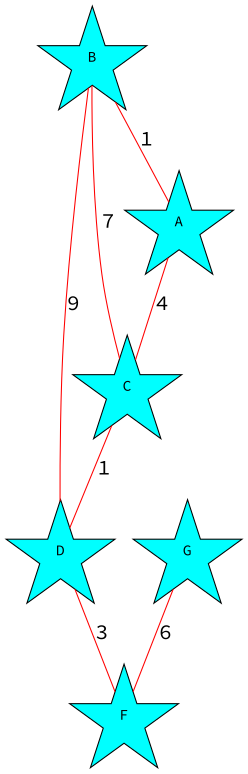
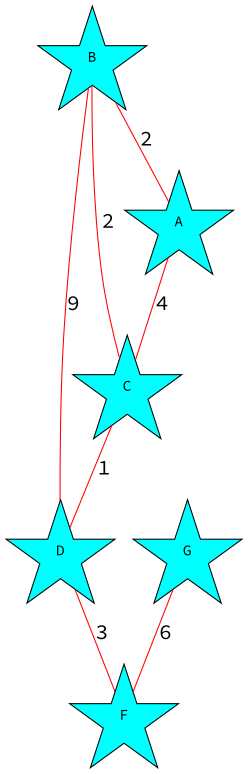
(147, 140) -> (147, 140)
(109, 222) -> (109, 222)
